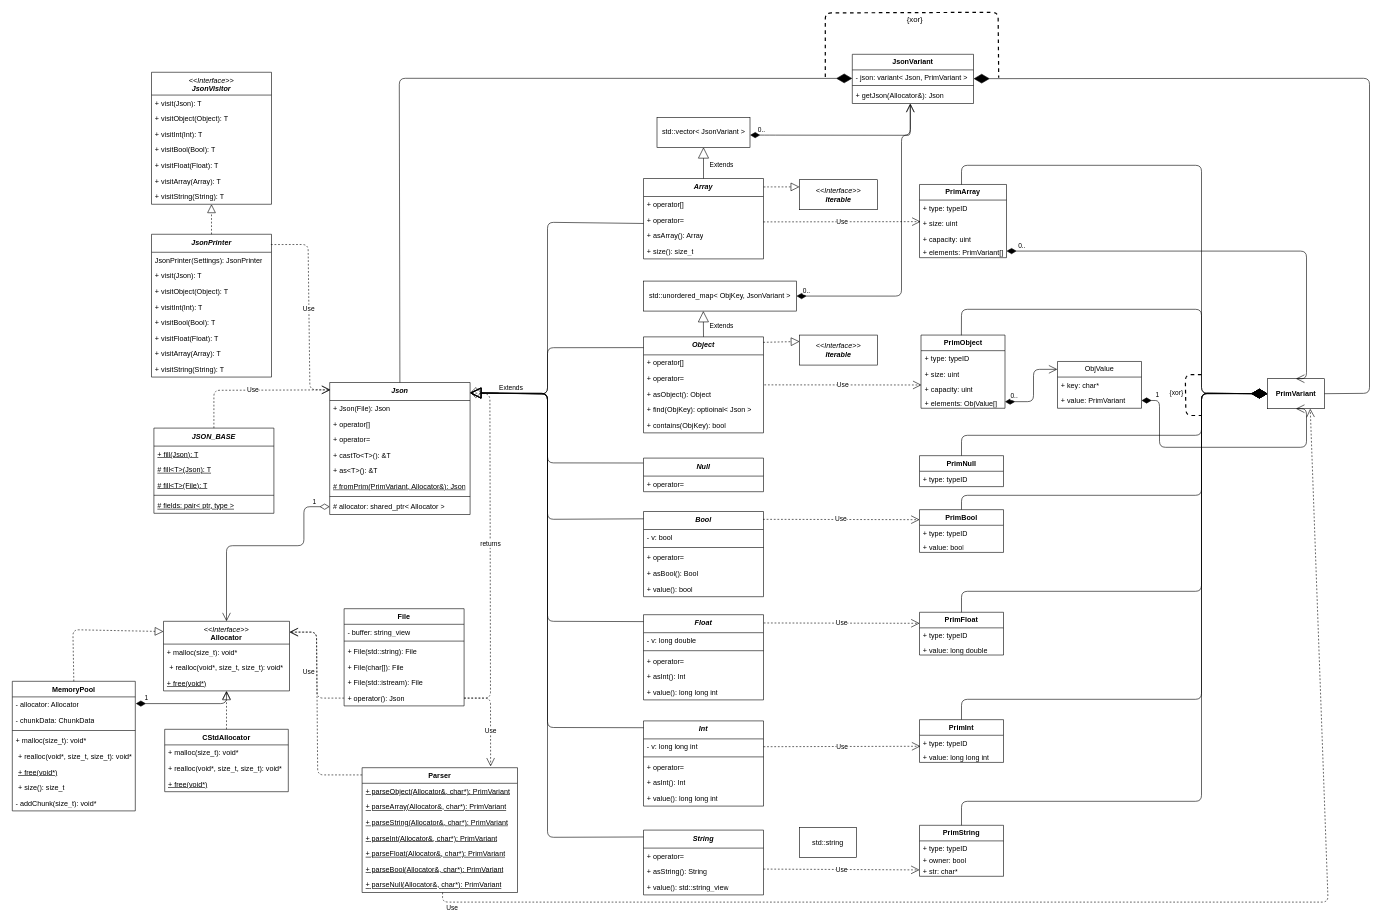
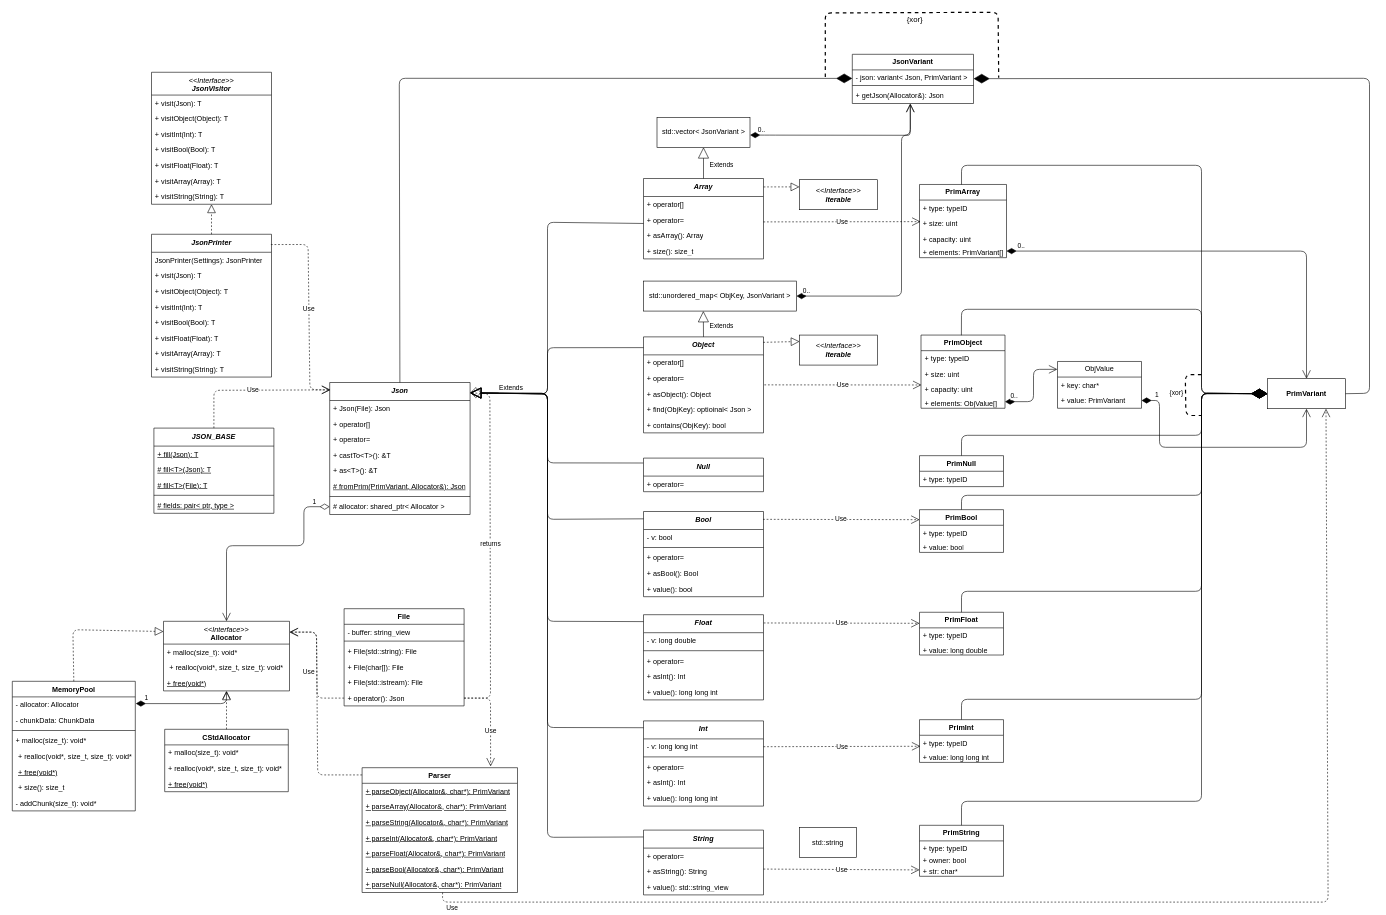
(1296, 394) -> (1307, 394)
